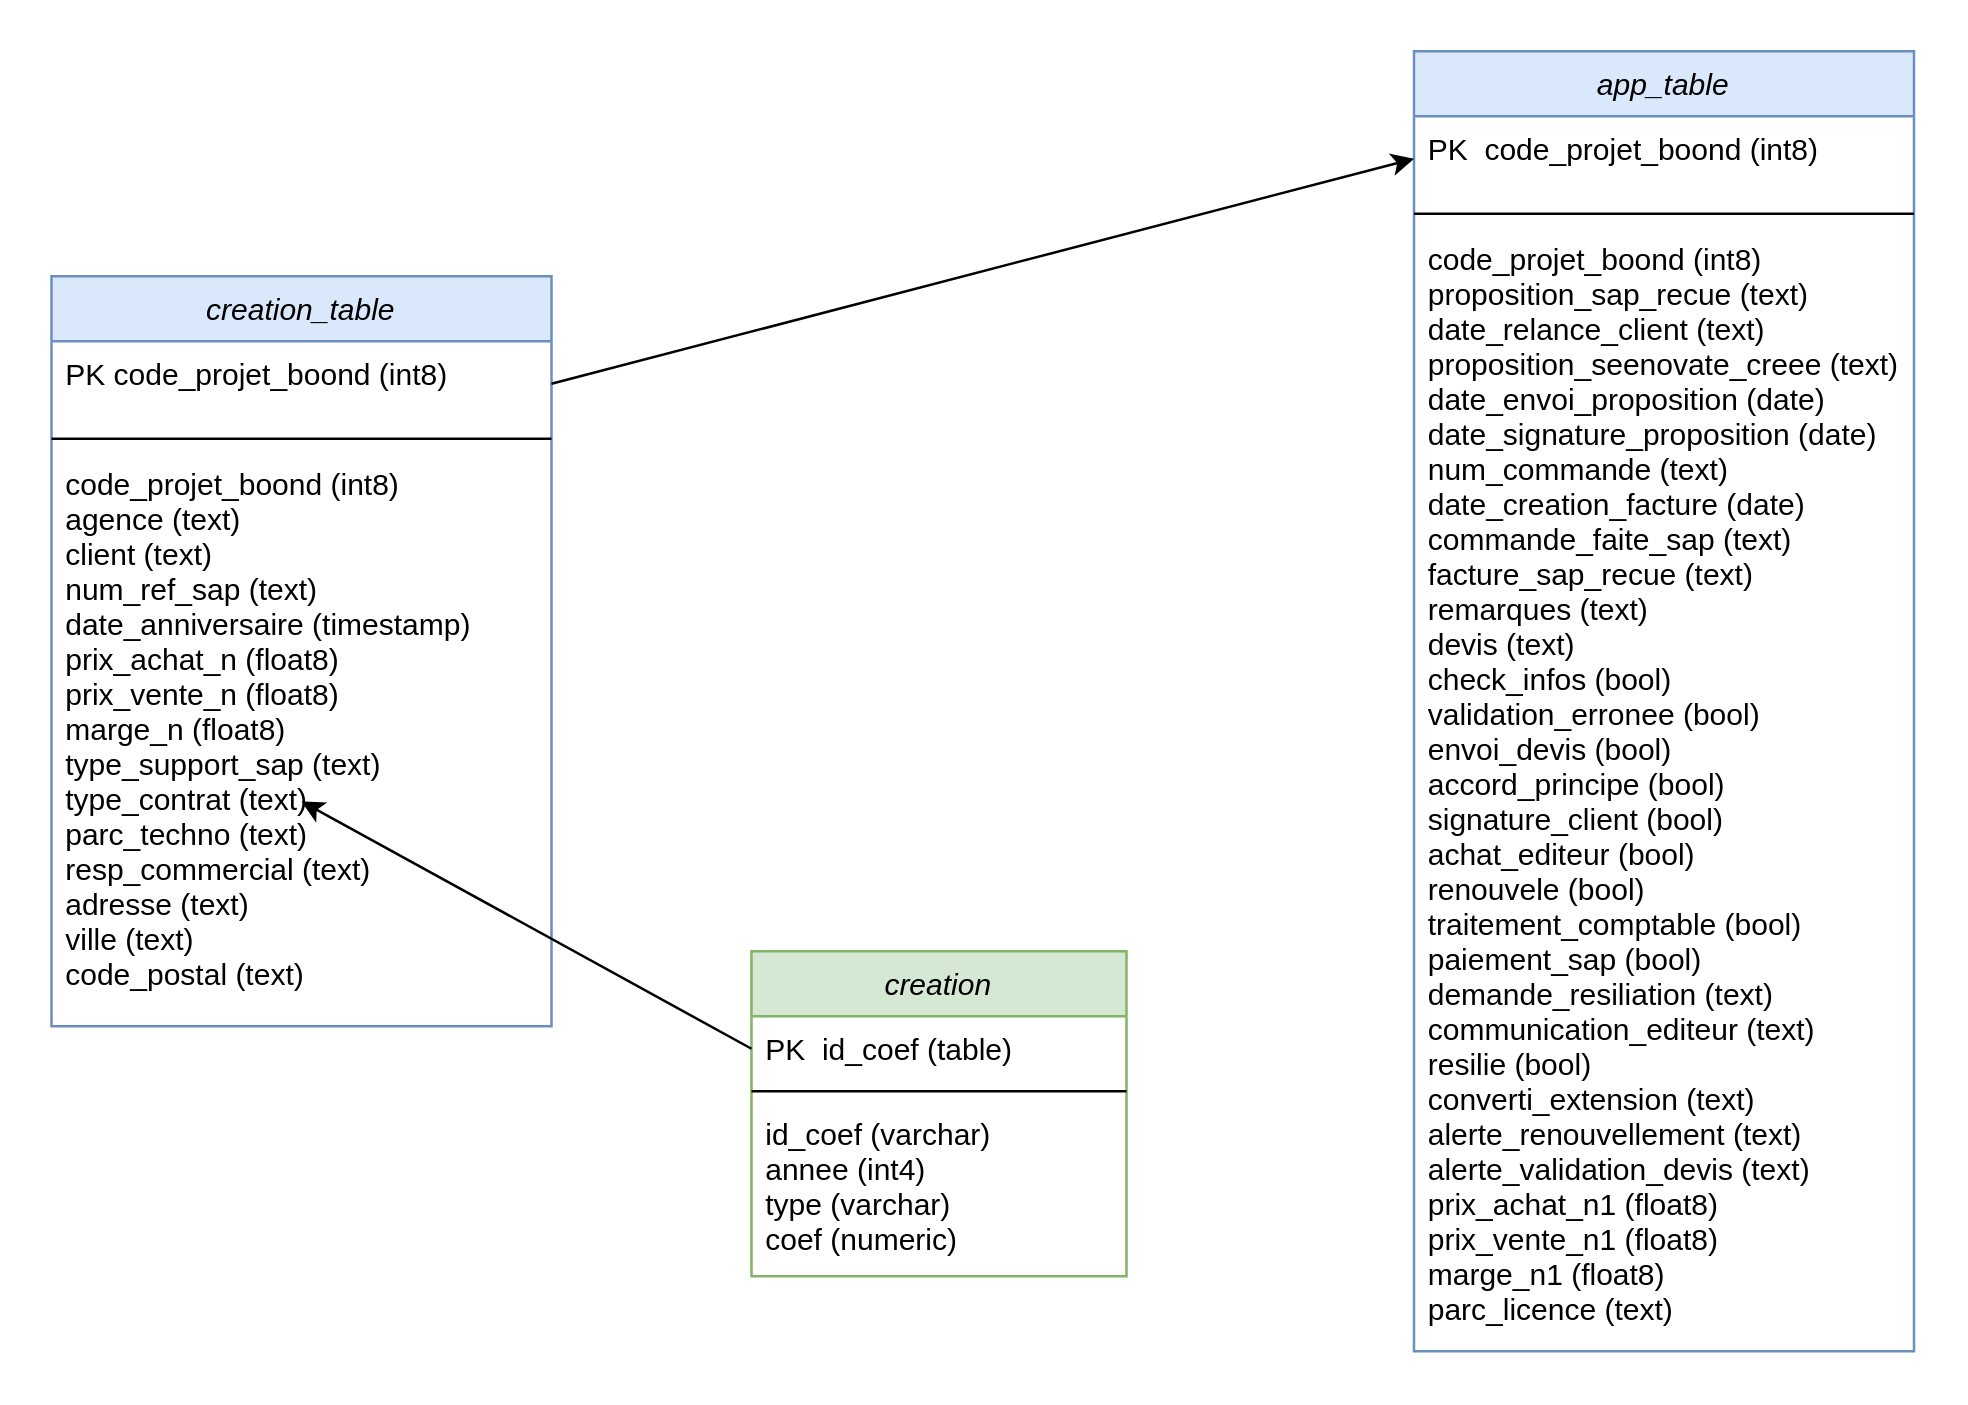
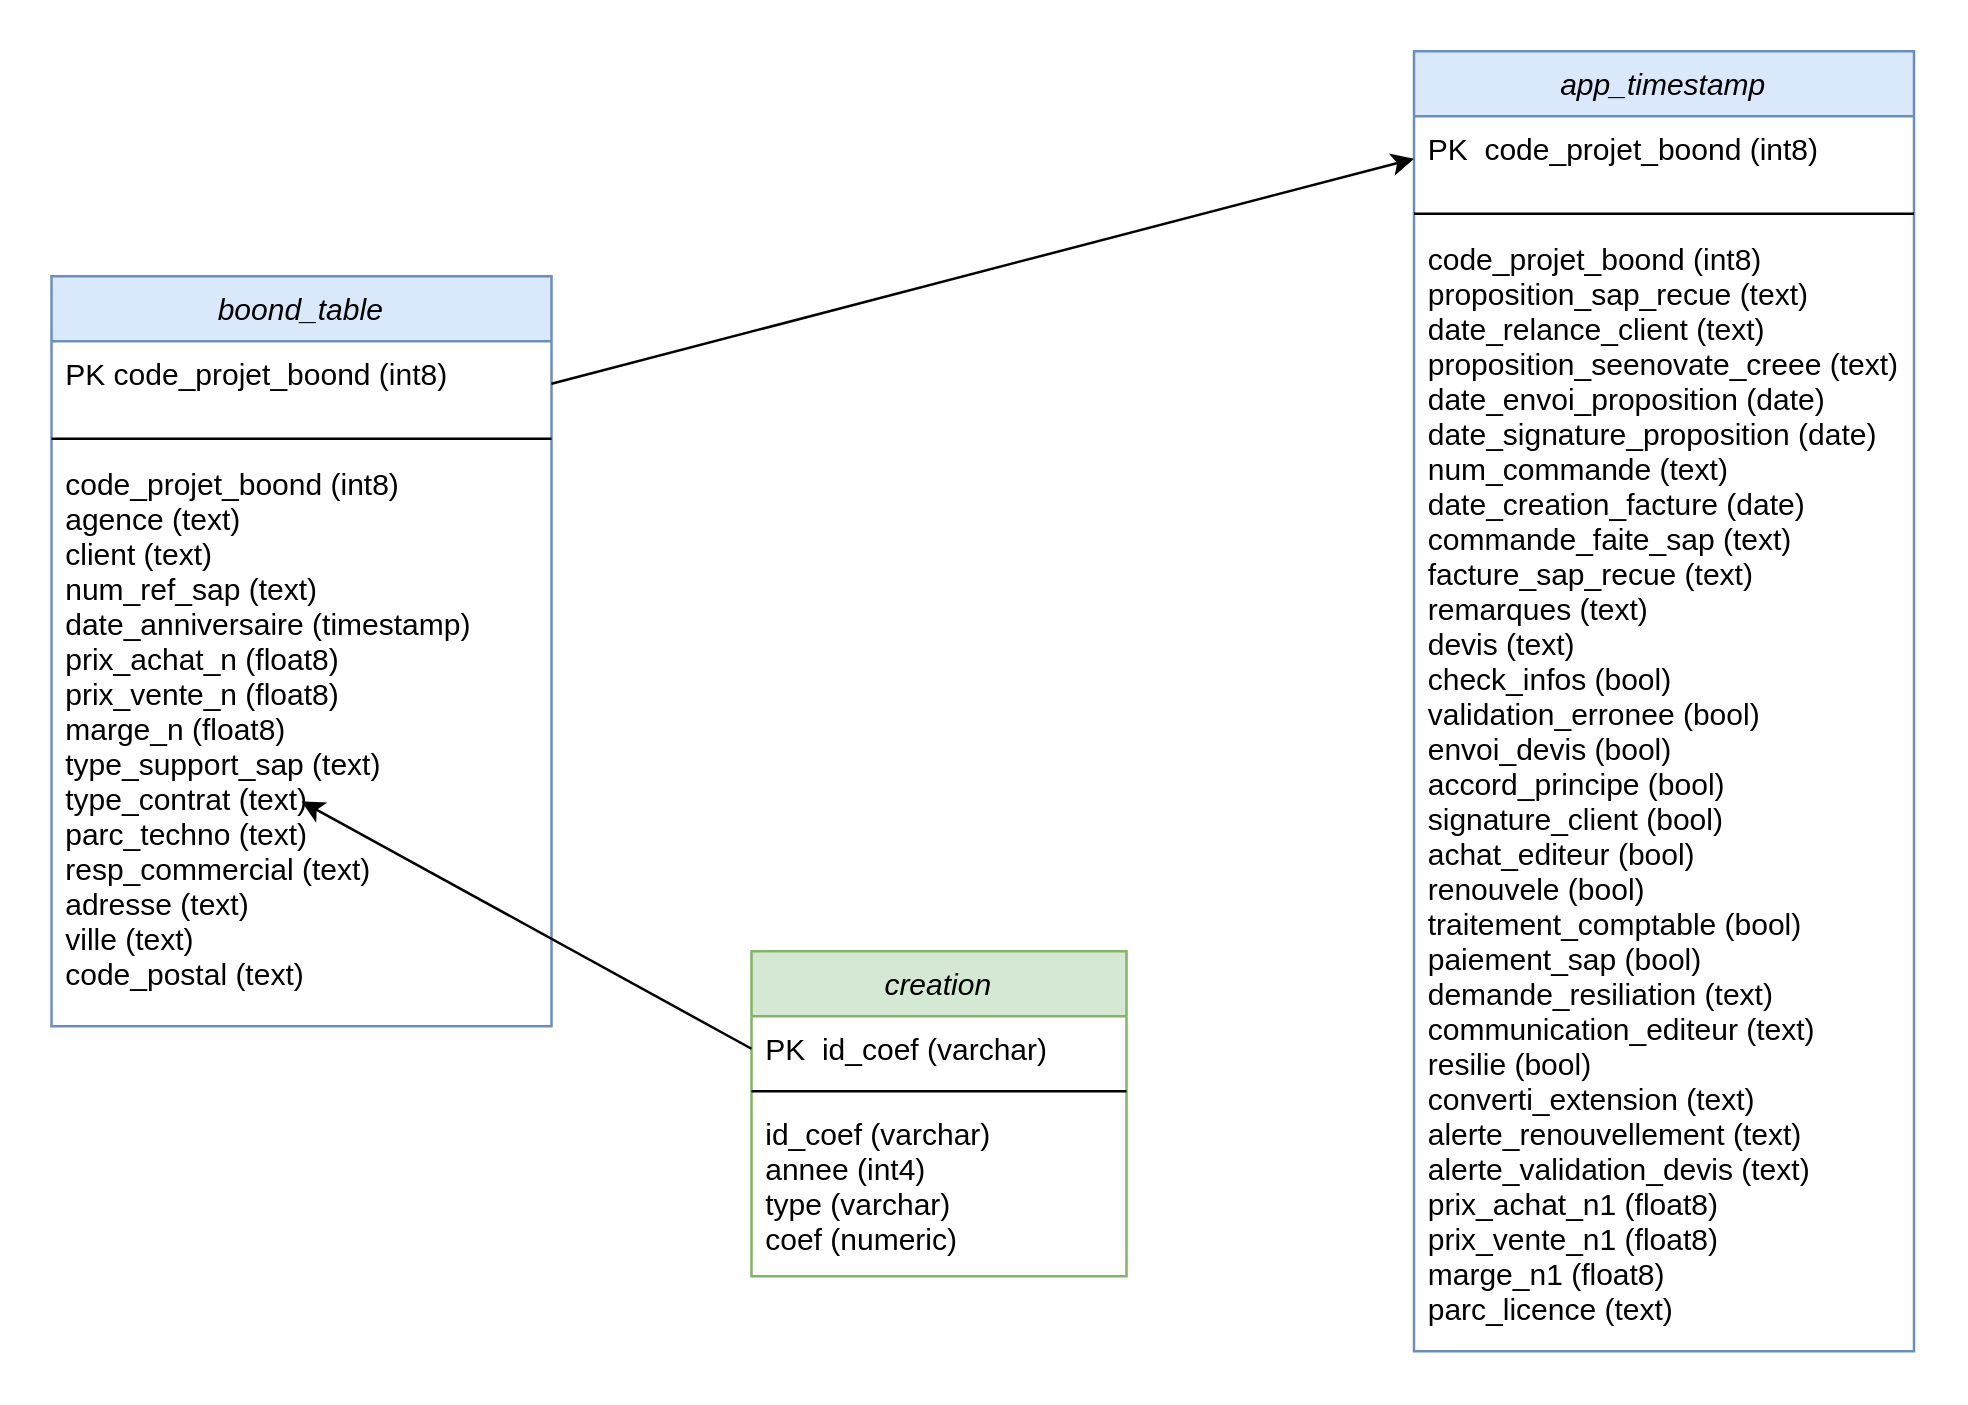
(1663, 85) -> (1663, 85)
(300, 310) -> (300, 310)
(909, 1050) -> (930, 1050)
